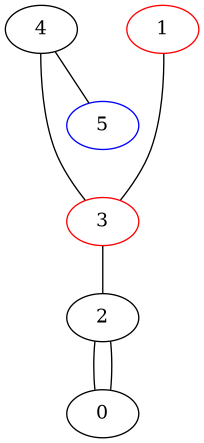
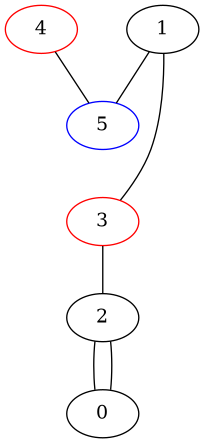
(41, 29) -> (41, 29)
(163, 29) -> (163, 29)
none -> (133, 77)
(49, 131) -> none
